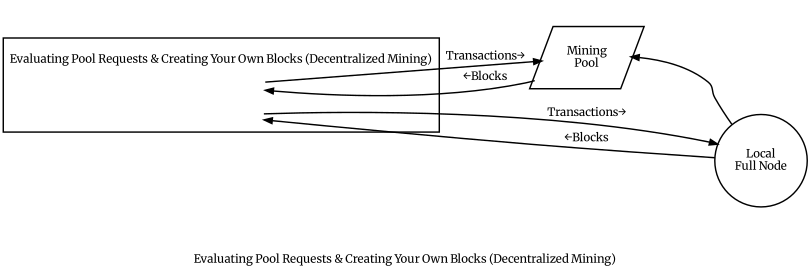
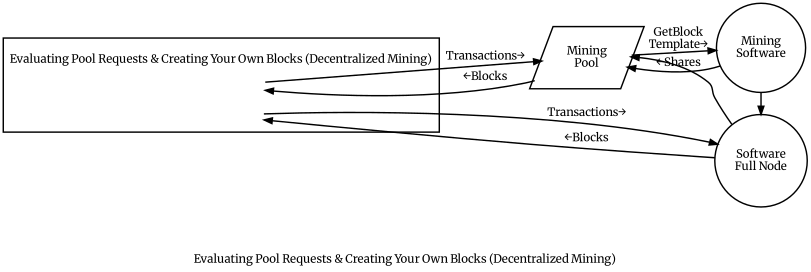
none -> (761, 48)
(761, 161) -> (761, 161)
